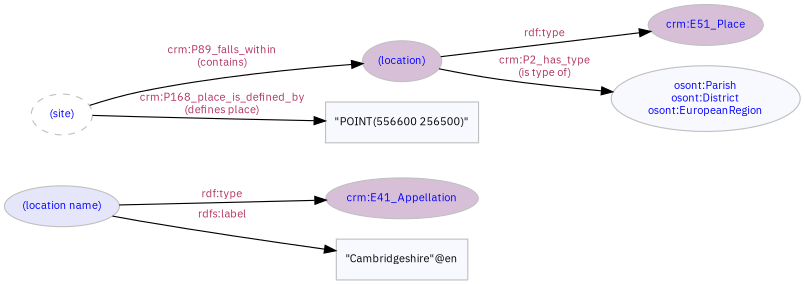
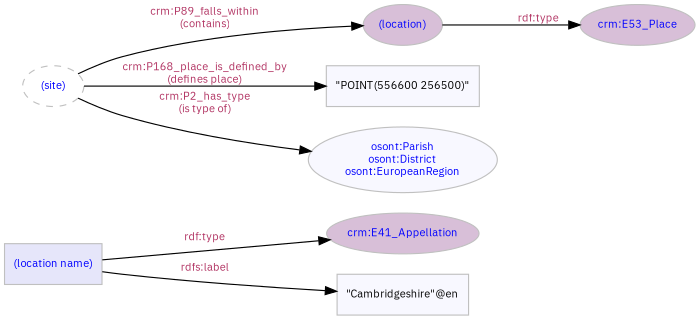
(706, 25) -> (638, 25)
(520, 82) -> (187, 131)
(62, 206) -> (53, 264)
